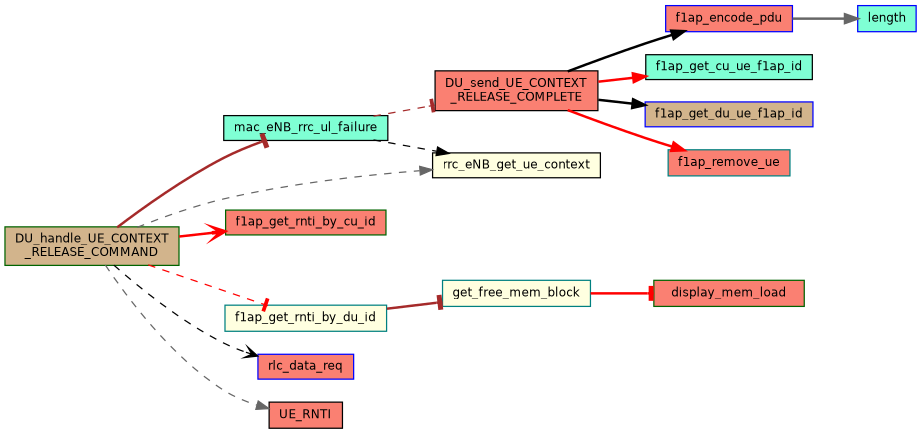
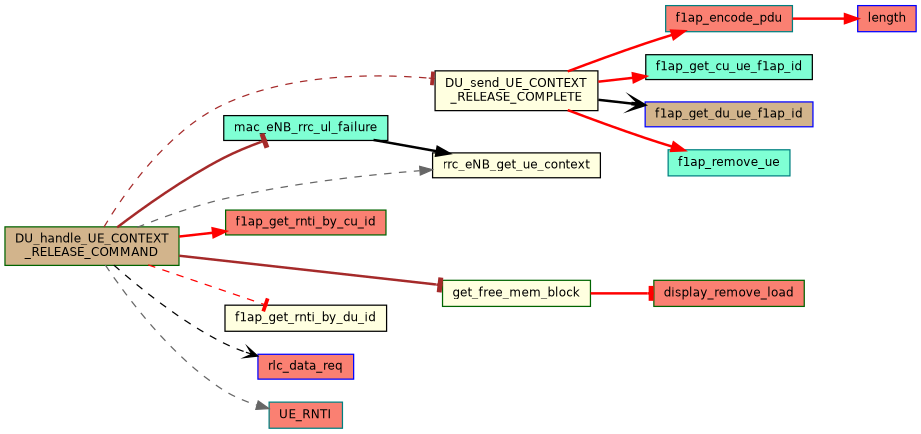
(729, 19) -> (729, 19)
(819, 19) -> (819, 19)
(887, 19) -> (887, 19)
(620, 52) -> (620, 52)
(516, 91) -> (516, 91)
(615, 102) -> (615, 102)
(401, 111) -> (240, 98)
(405, 146) -> (405, 146)
(729, 163) -> (729, 163)
(196, 235) -> (196, 235)
(516, 293) -> (516, 293)
(729, 293) -> (729, 293)
(411, 306) -> (308, 270)
(306, 318) -> (306, 318)
(306, 415) -> (306, 415)
